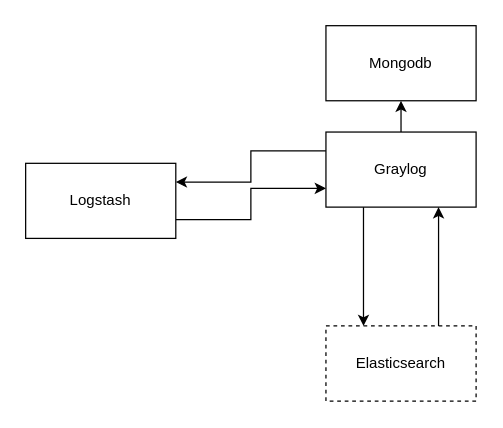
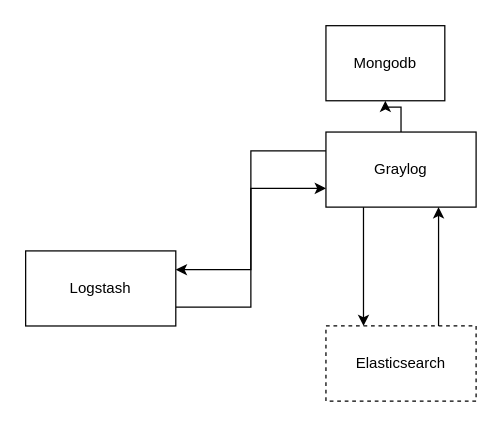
(401, 63) -> (385, 63)
(101, 201) -> (101, 288)
